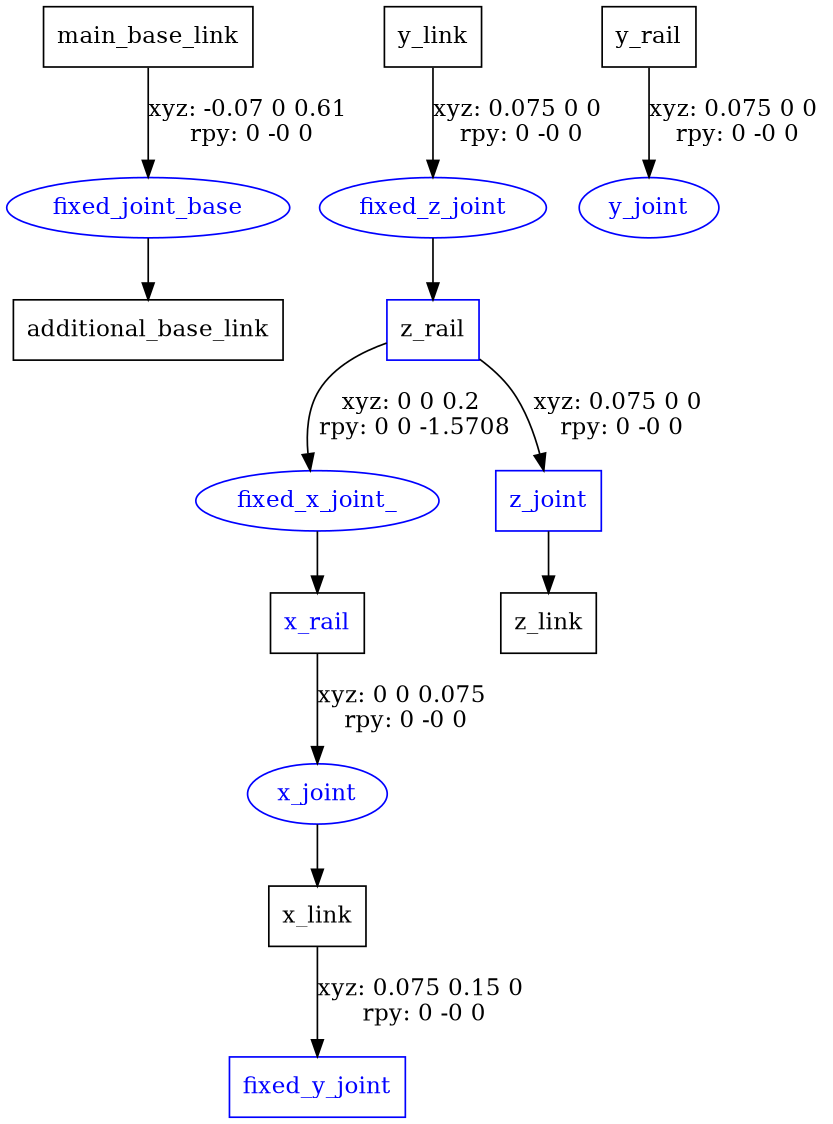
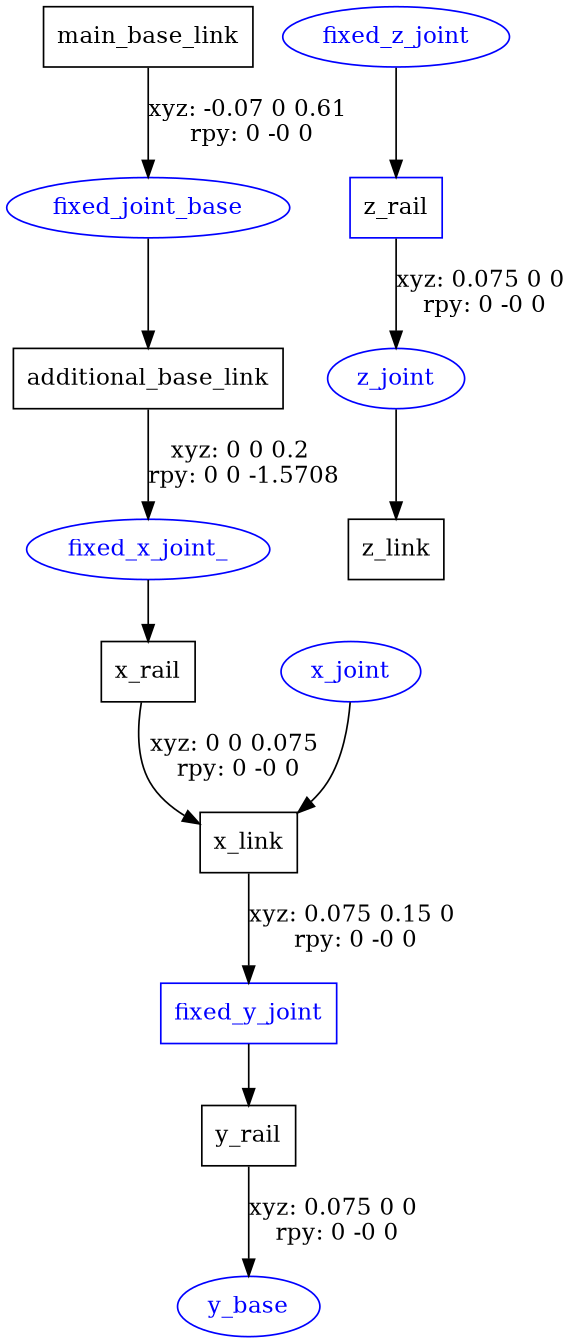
(433, 37) -> none
(649, 208) -> (249, 1306)
(325, 383) -> (148, 456)
(549, 501) -> (396, 379)
(317, 623) -> (148, 672)
(317, 700) -> (143, 767)
none -> (249, 1066)
